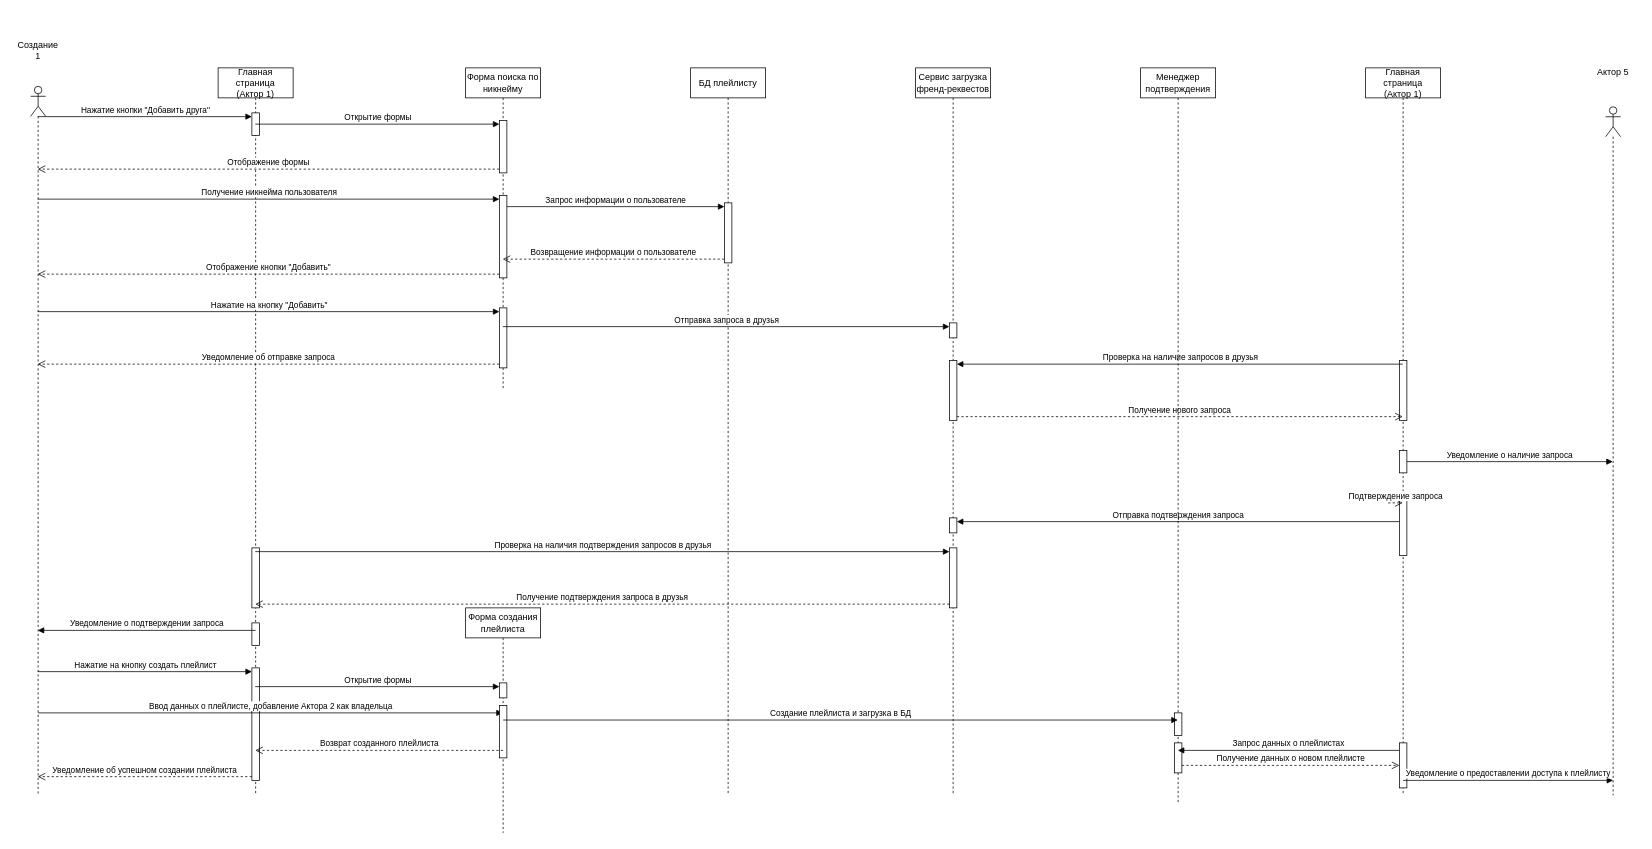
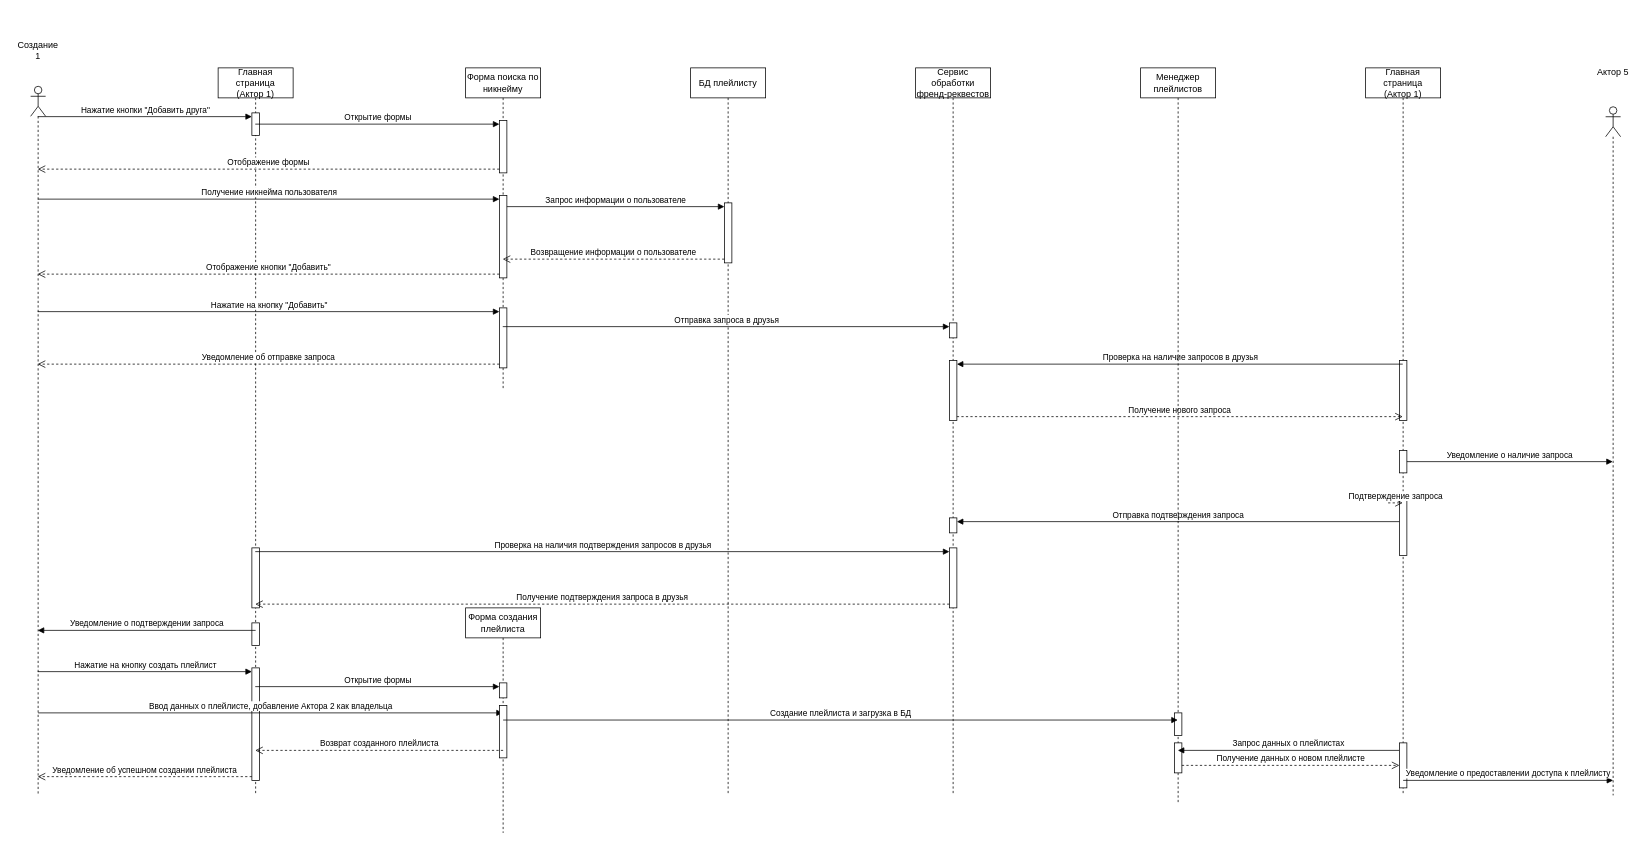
(953, 83) -> (953, 83)
(1178, 83) -> (1178, 83)
